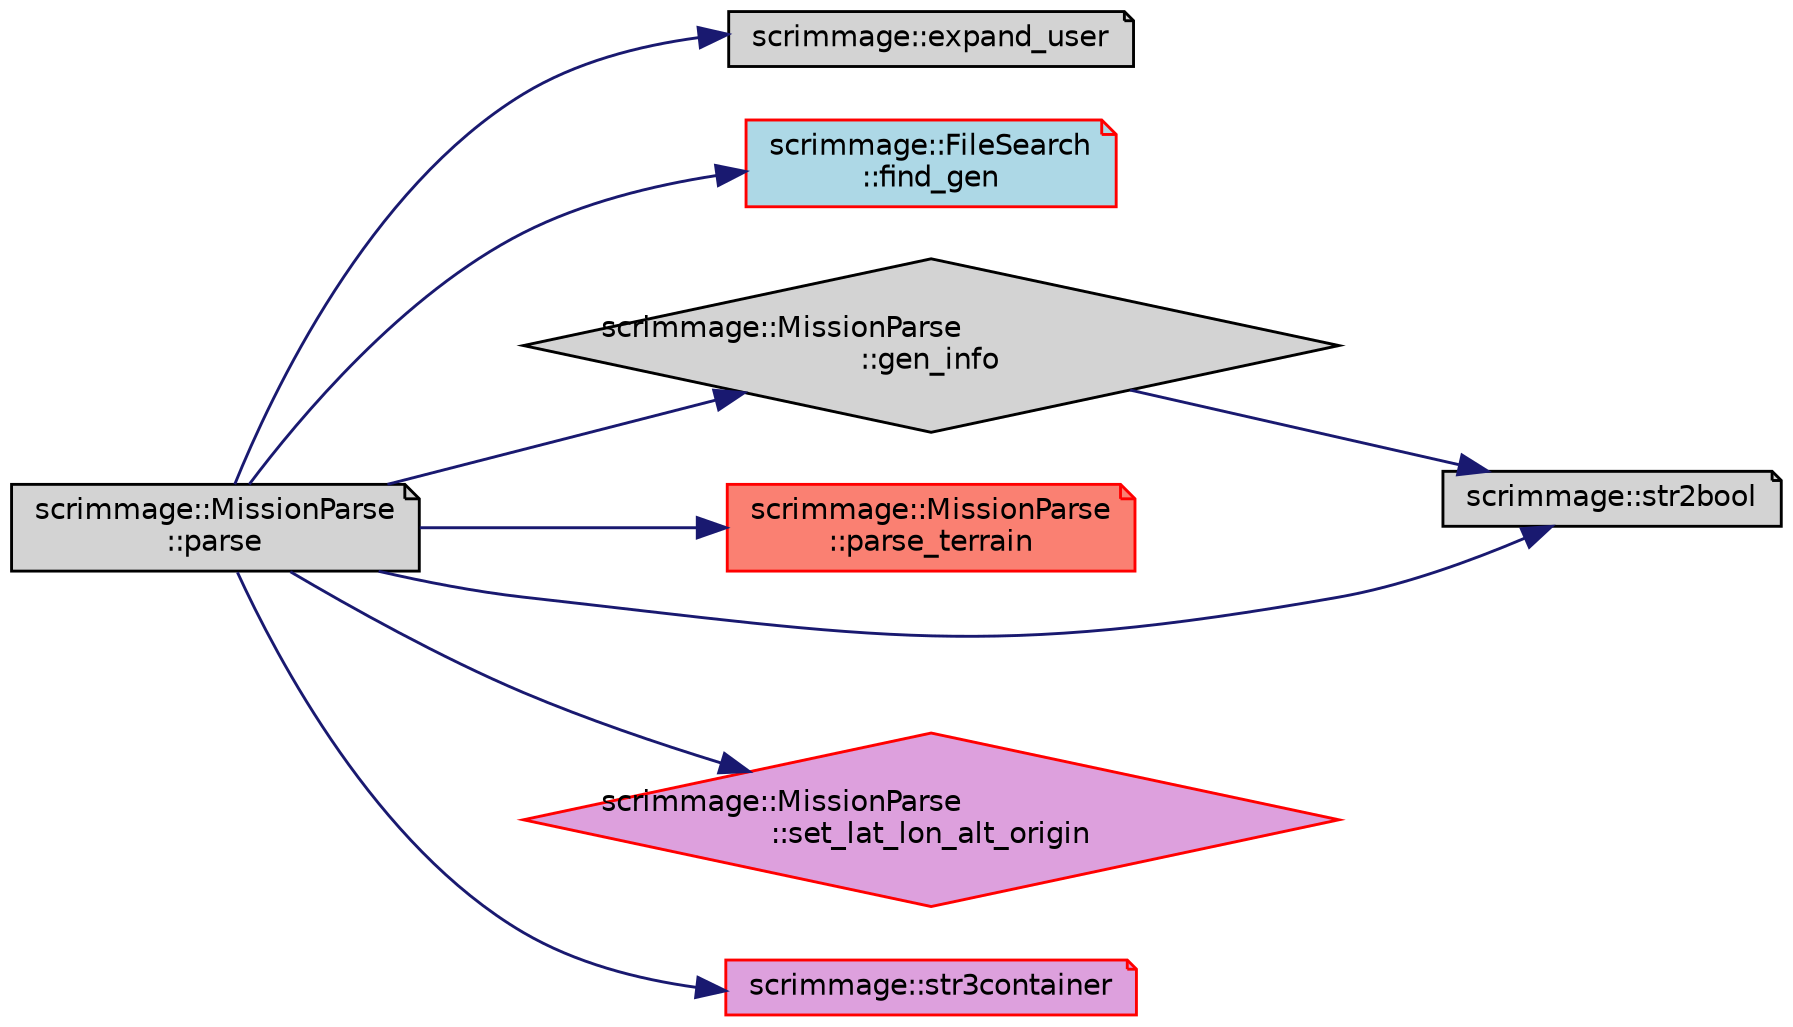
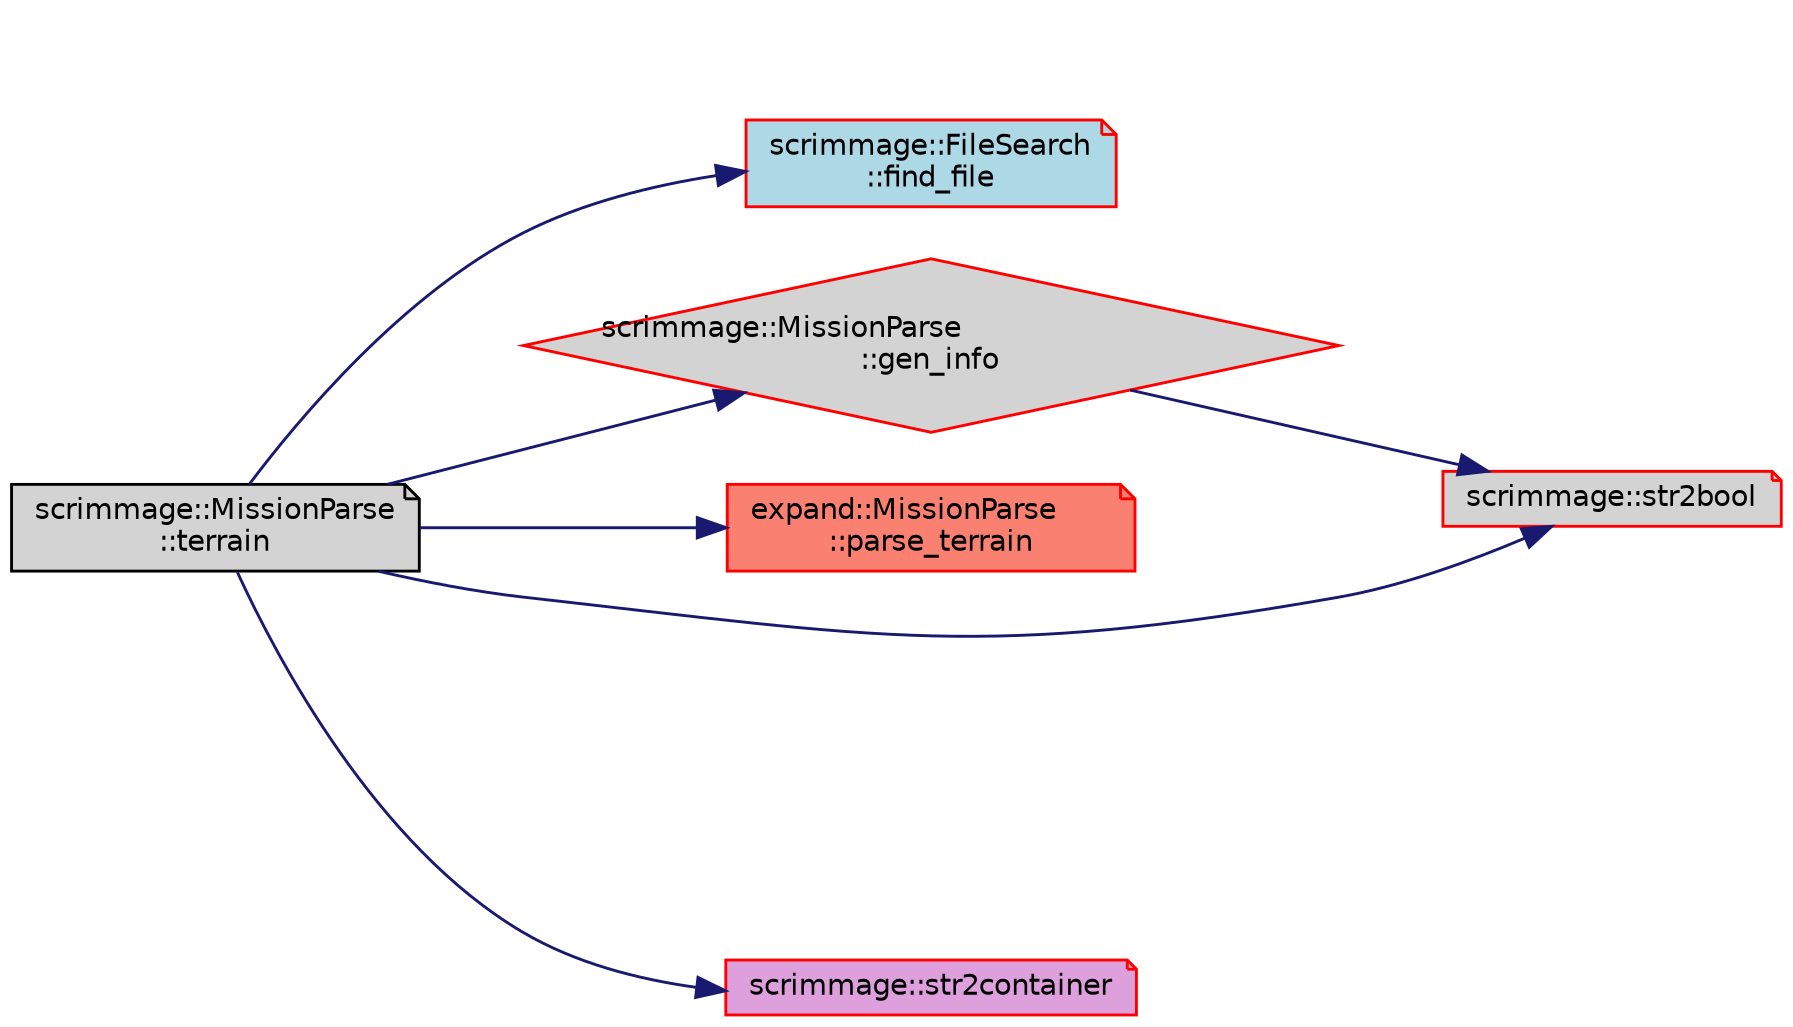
(931, 39) -> none
(931, 163) -> (931, 163)
(931, 346) -> (931, 346)
(1612, 499) -> (1612, 499)
(215, 528) -> (215, 528)
(931, 528) -> (931, 528)
(931, 820) -> none
(931, 988) -> (931, 988)
